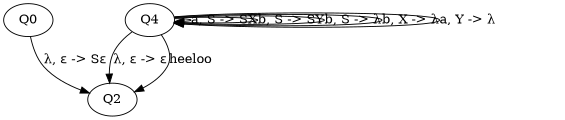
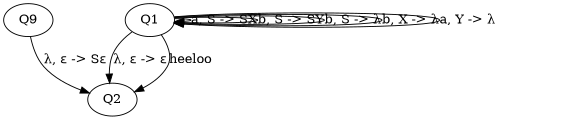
(28, 20) -> (28, 20)
(150, 20) -> (150, 20)
